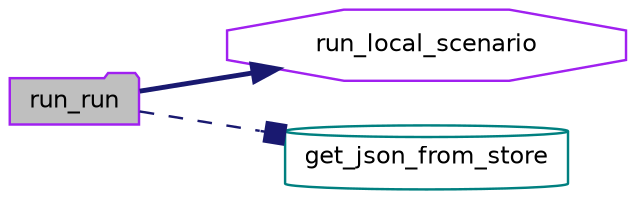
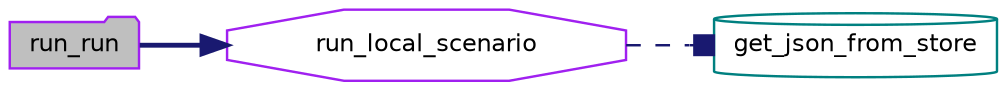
(200, 121) -> (658, 45)
